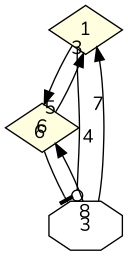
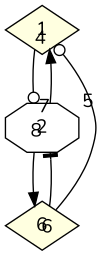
(60, 68) -> none
(68, 90) -> (96, 133)
(86, 226) -> (42, 128)
